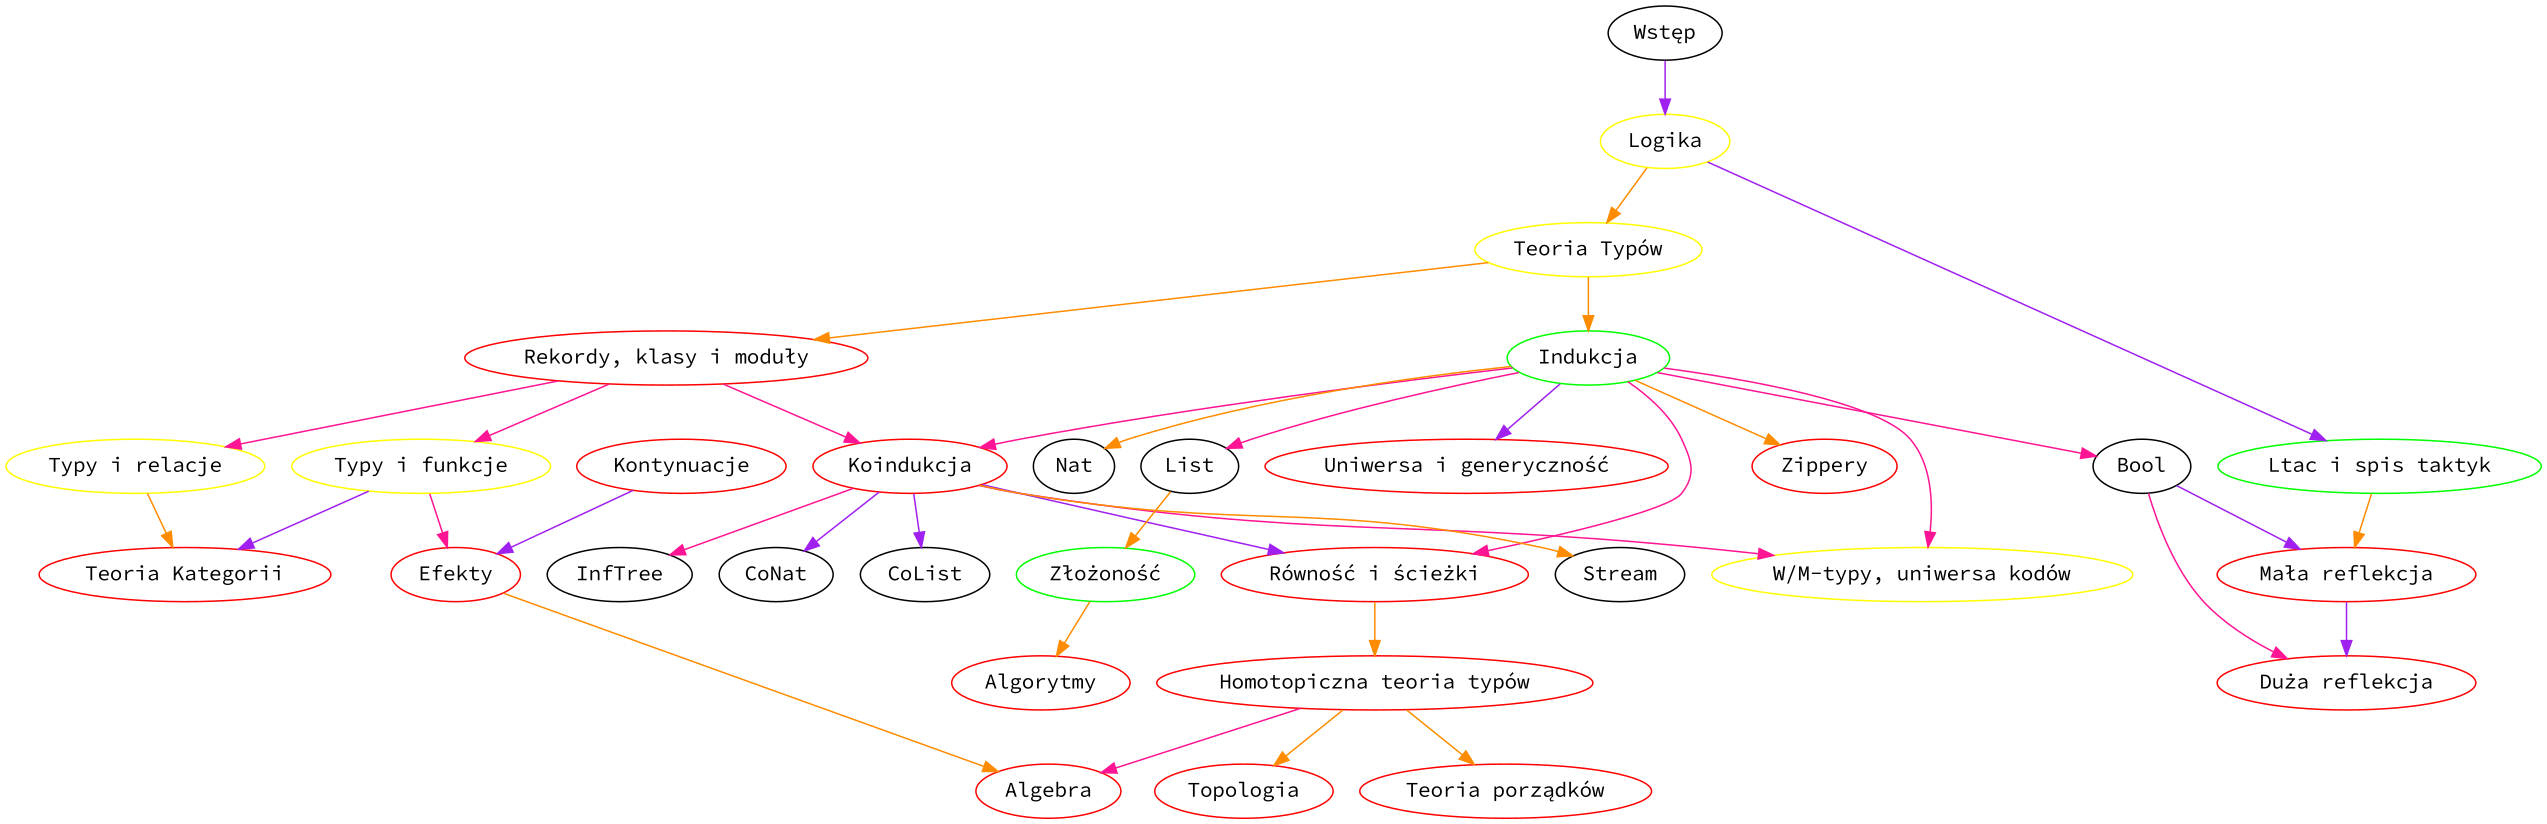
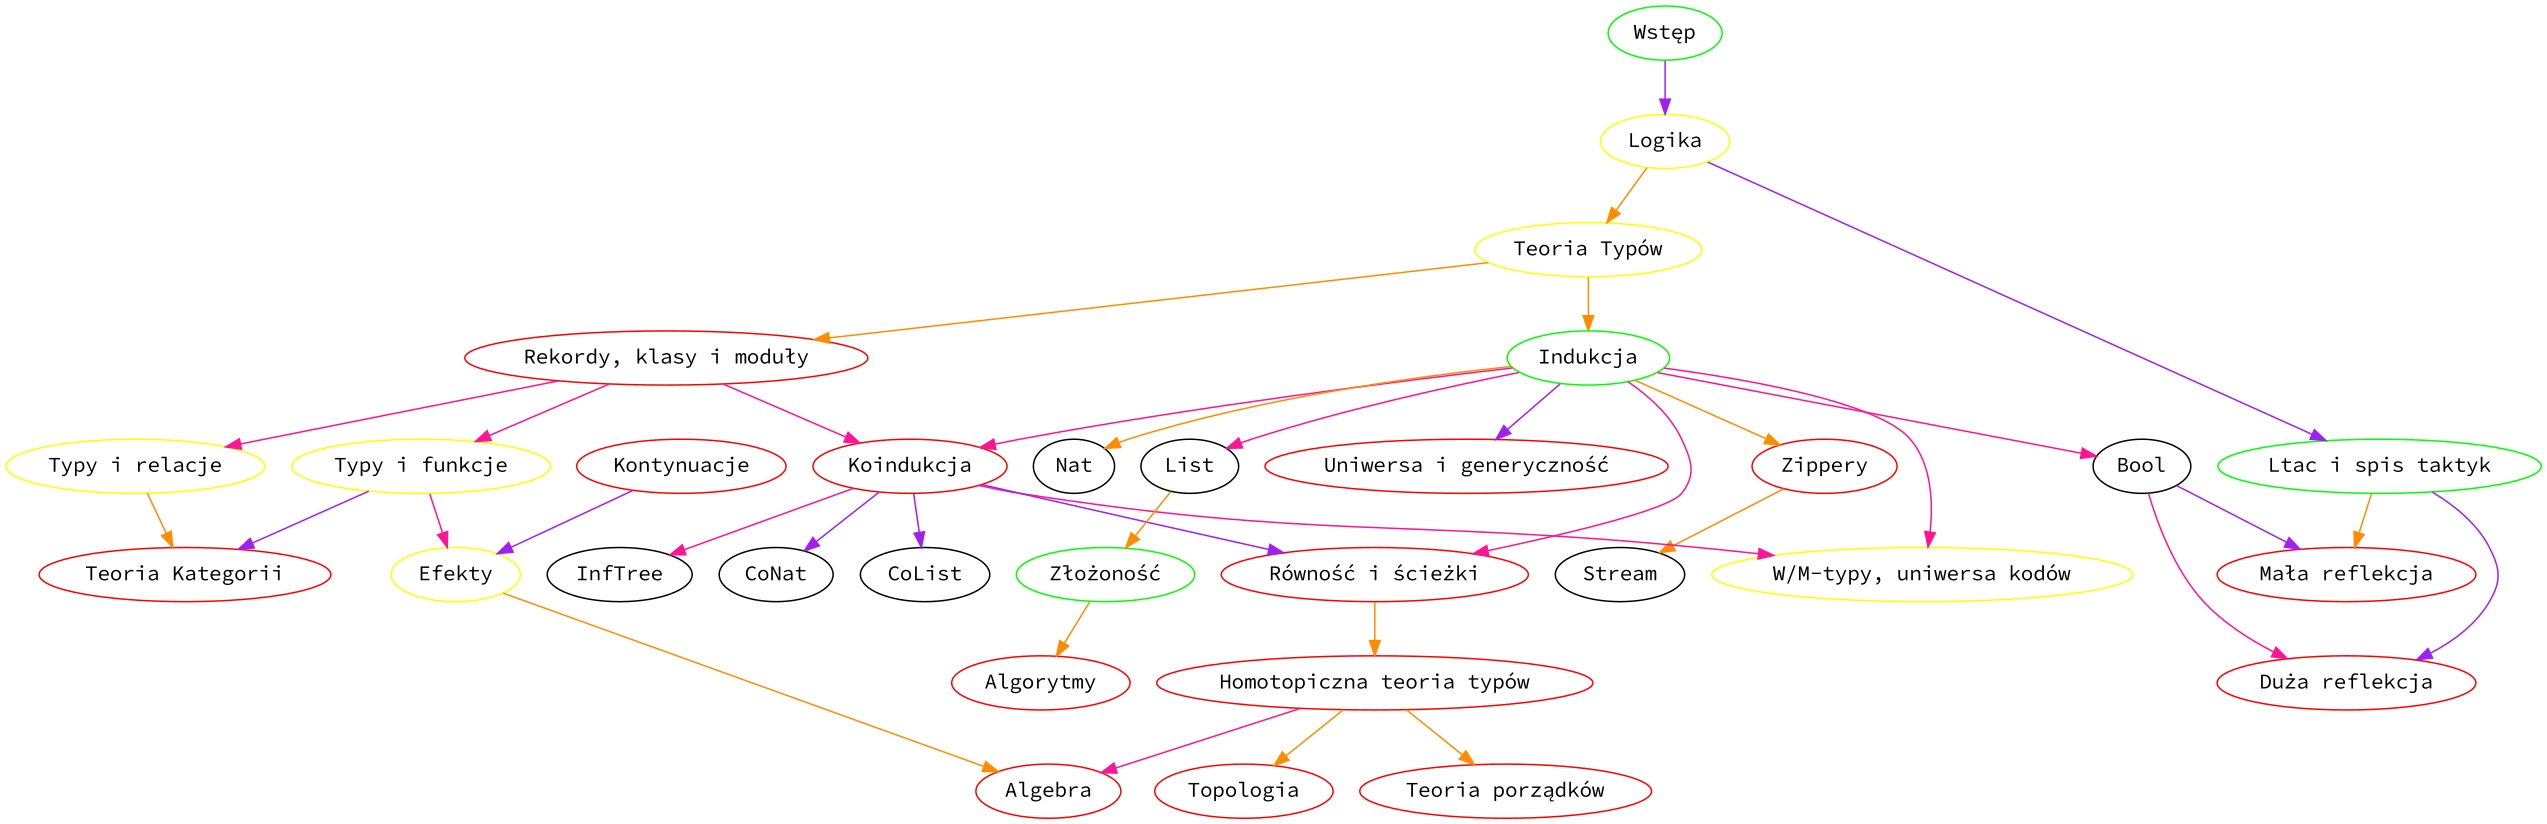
(1665, 33) -> (1665, 33)
(1269, 516) -> (1728, 517)
(456, 575) -> (456, 575)
(2346, 621) -> (2498, 574)
